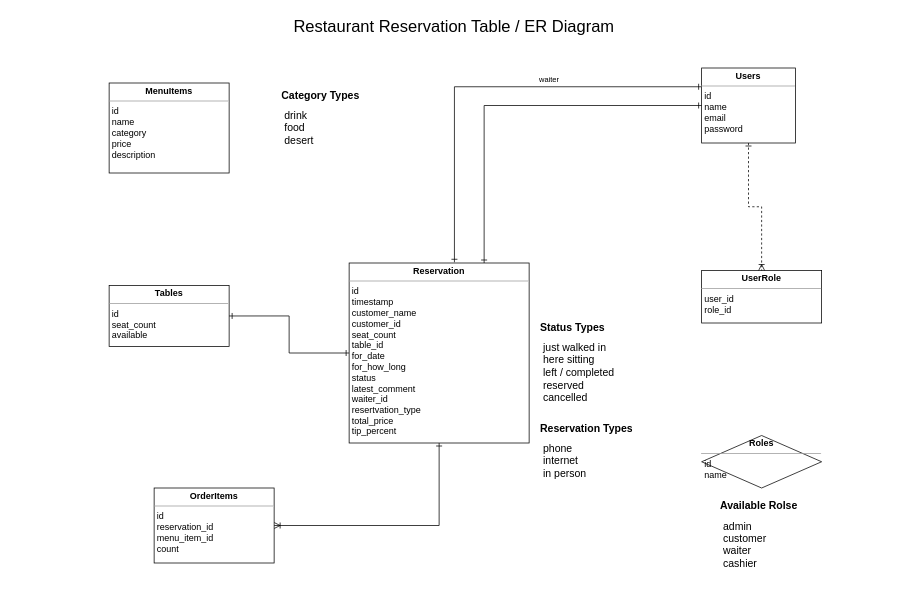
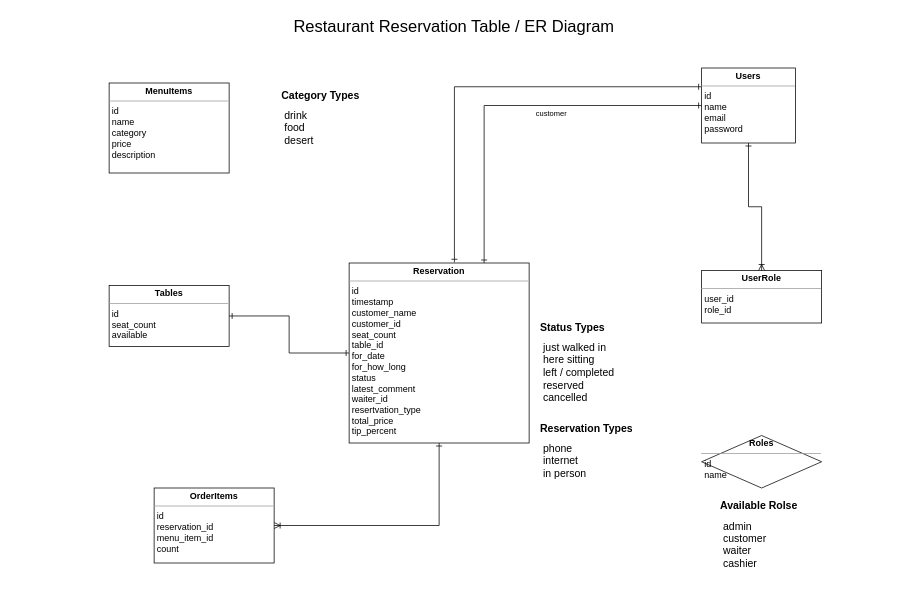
(549, 79) -> none
none -> (552, 113)
(756, 207) -> (756, 207)
